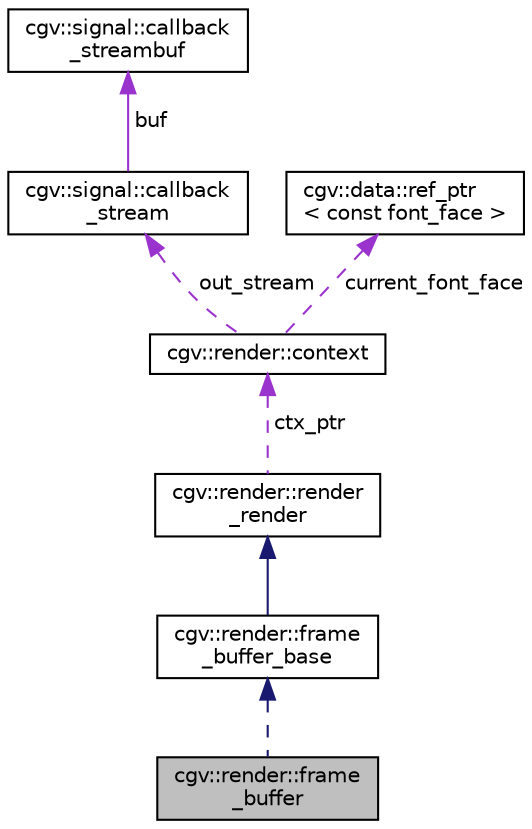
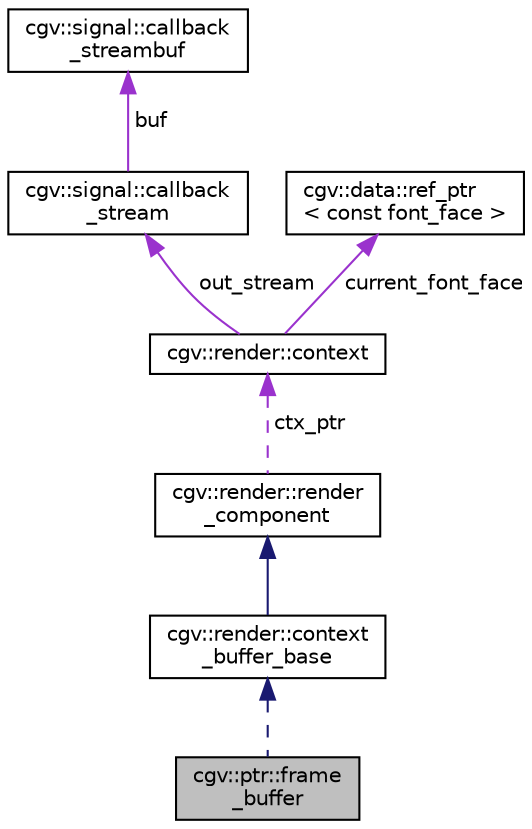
(324, 292) -> (324, 292)
(194, 298) -> (194, 298)
(268, 505) -> (268, 505)
(268, 647) -> (268, 647)
(268, 789) -> (268, 789)
